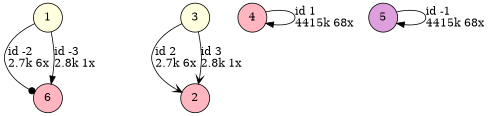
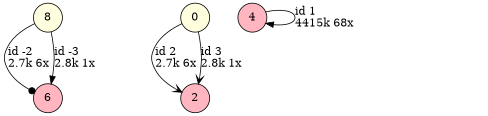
(48, 18) -> (48, 18)
(195, 18) -> (195, 18)
(383, 18) -> none
